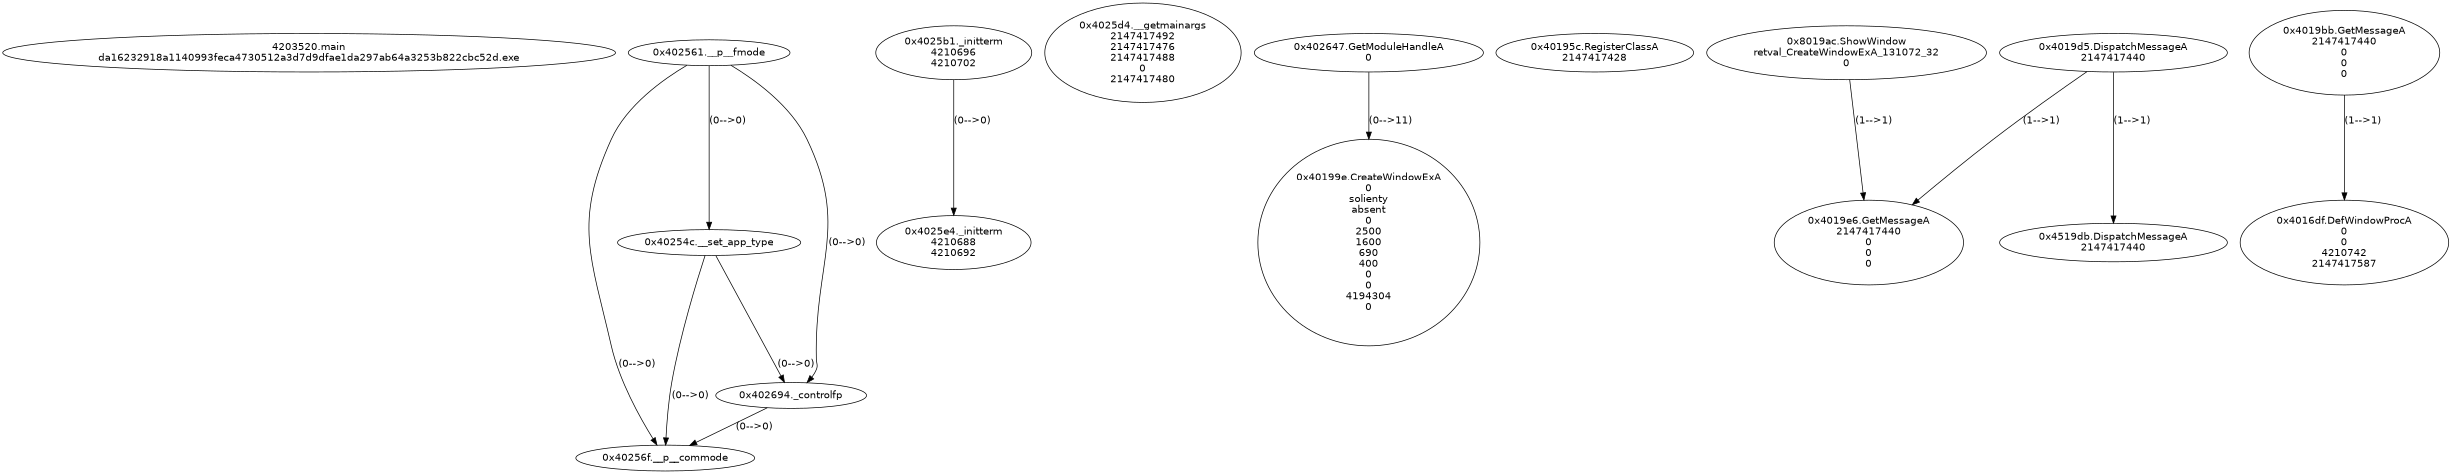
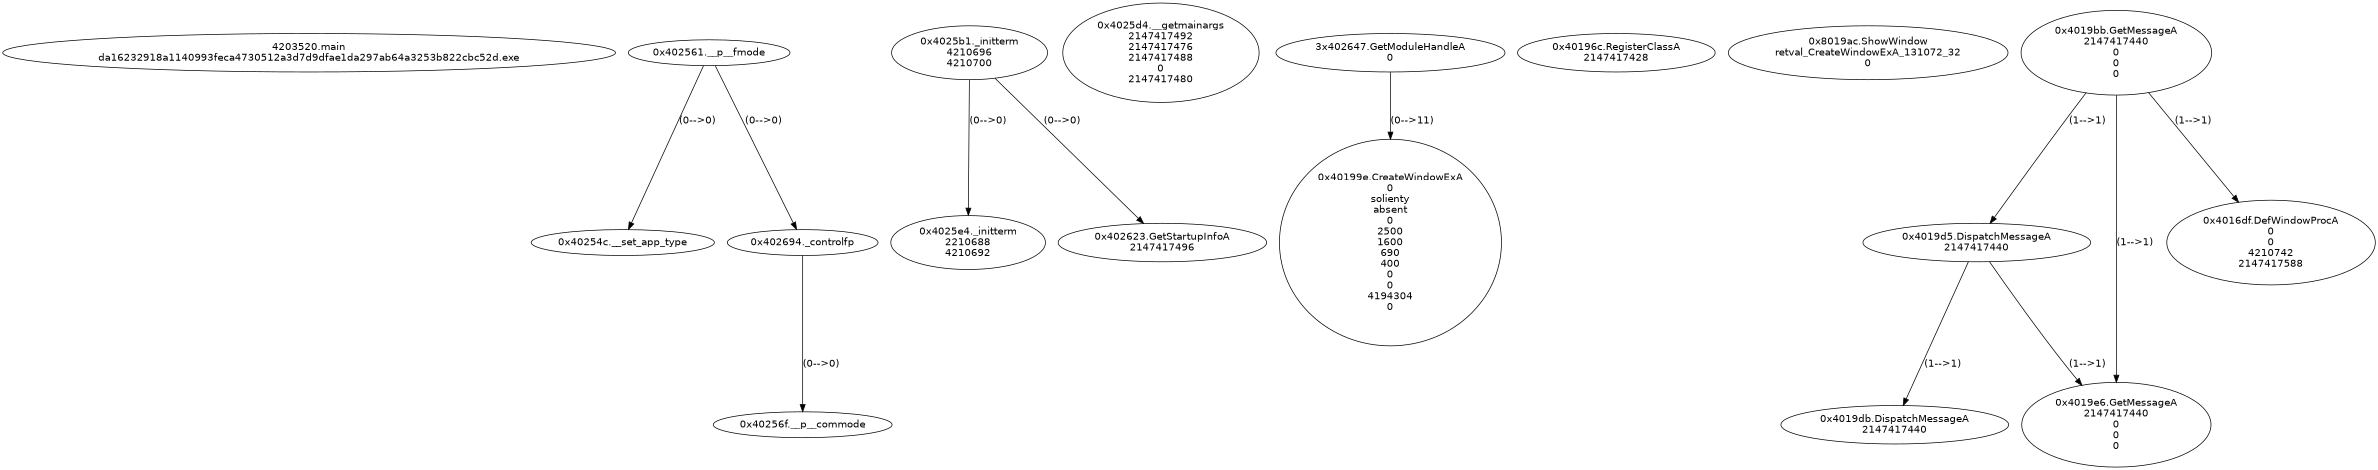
(954, 53) -> (970, 53)
(1369, 53) -> (1390, 53)
(1595, 53) -> (1616, 53)
(1856, 136) -> (2116, 235)
none -> (2040, 155)
(589, 240) -> none
(954, 243) -> (968, 243)
none -> (1162, 243)
(2114, 243) -> (1895, 425)
(2344, 243) -> (2271, 243)
(748, 316) -> none
(680, 345) -> none
